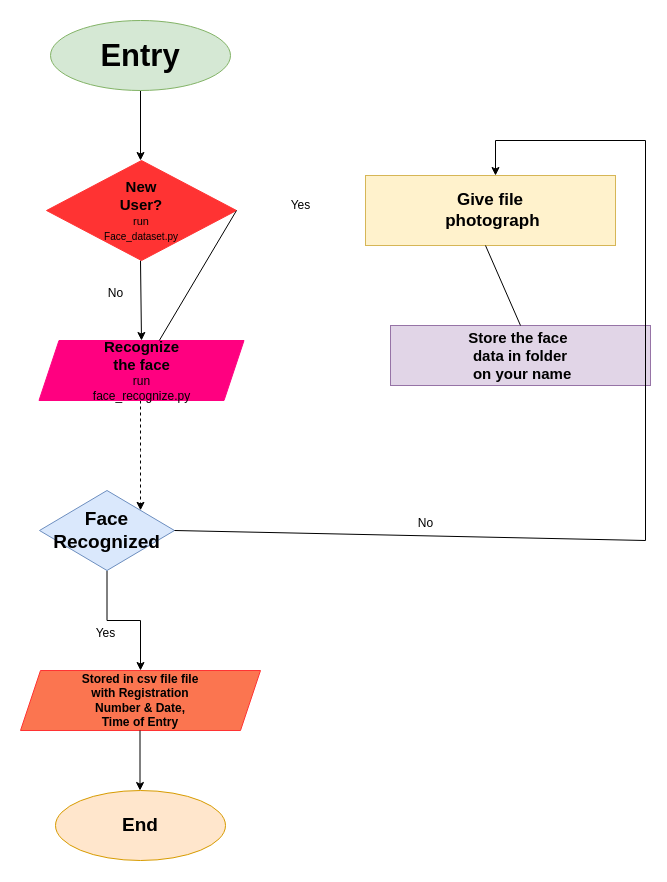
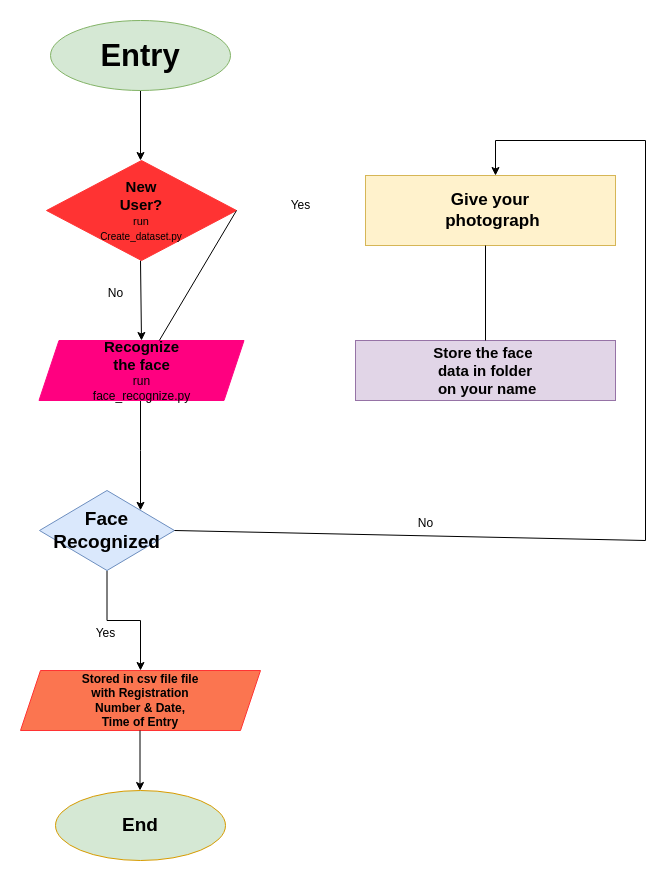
(142, 211) -> (142, 211)
(491, 211) -> (491, 211)
(521, 356) -> (486, 371)
(141, 453) -> (141, 453)
(141, 826) -> (141, 826)
